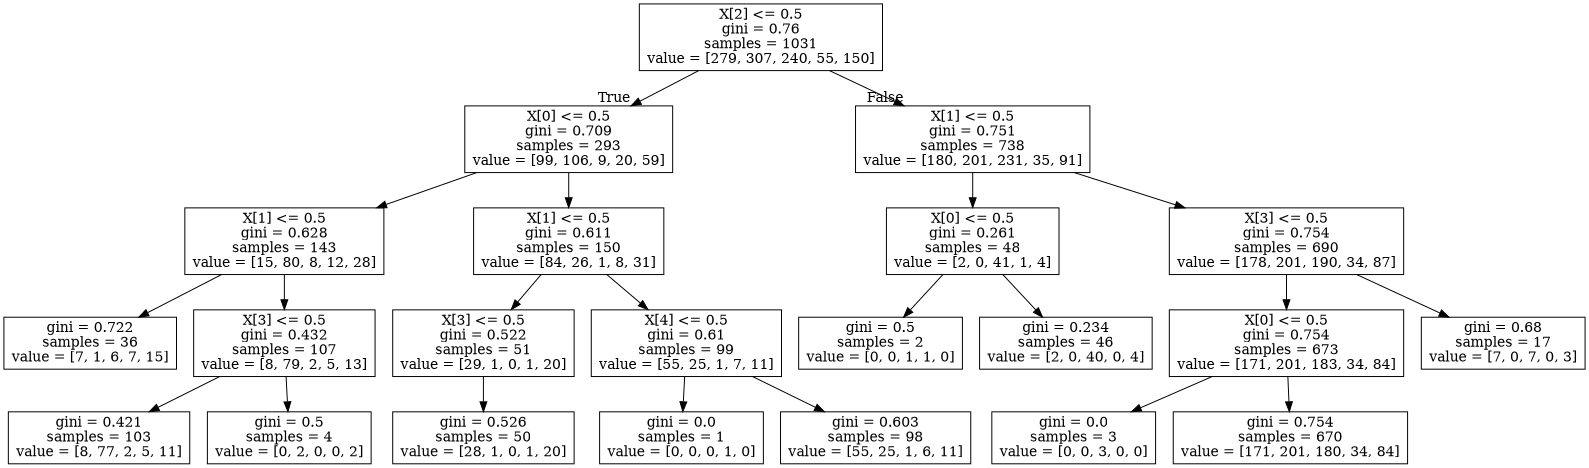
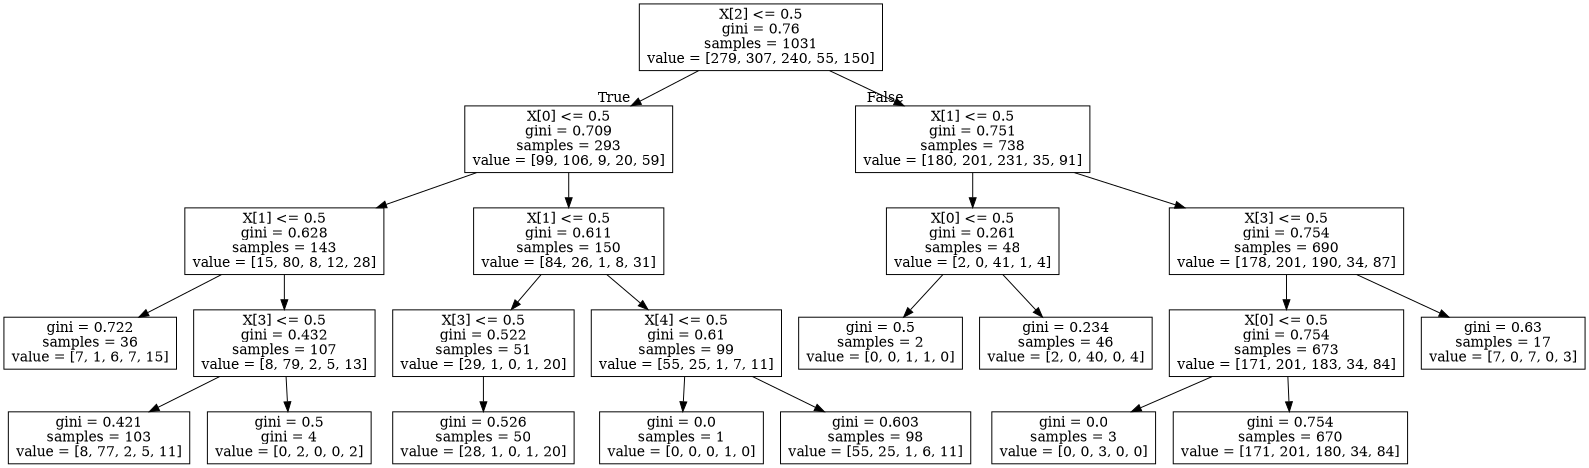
(1503, 343) -> (1503, 343)
(289, 438) -> (289, 438)
